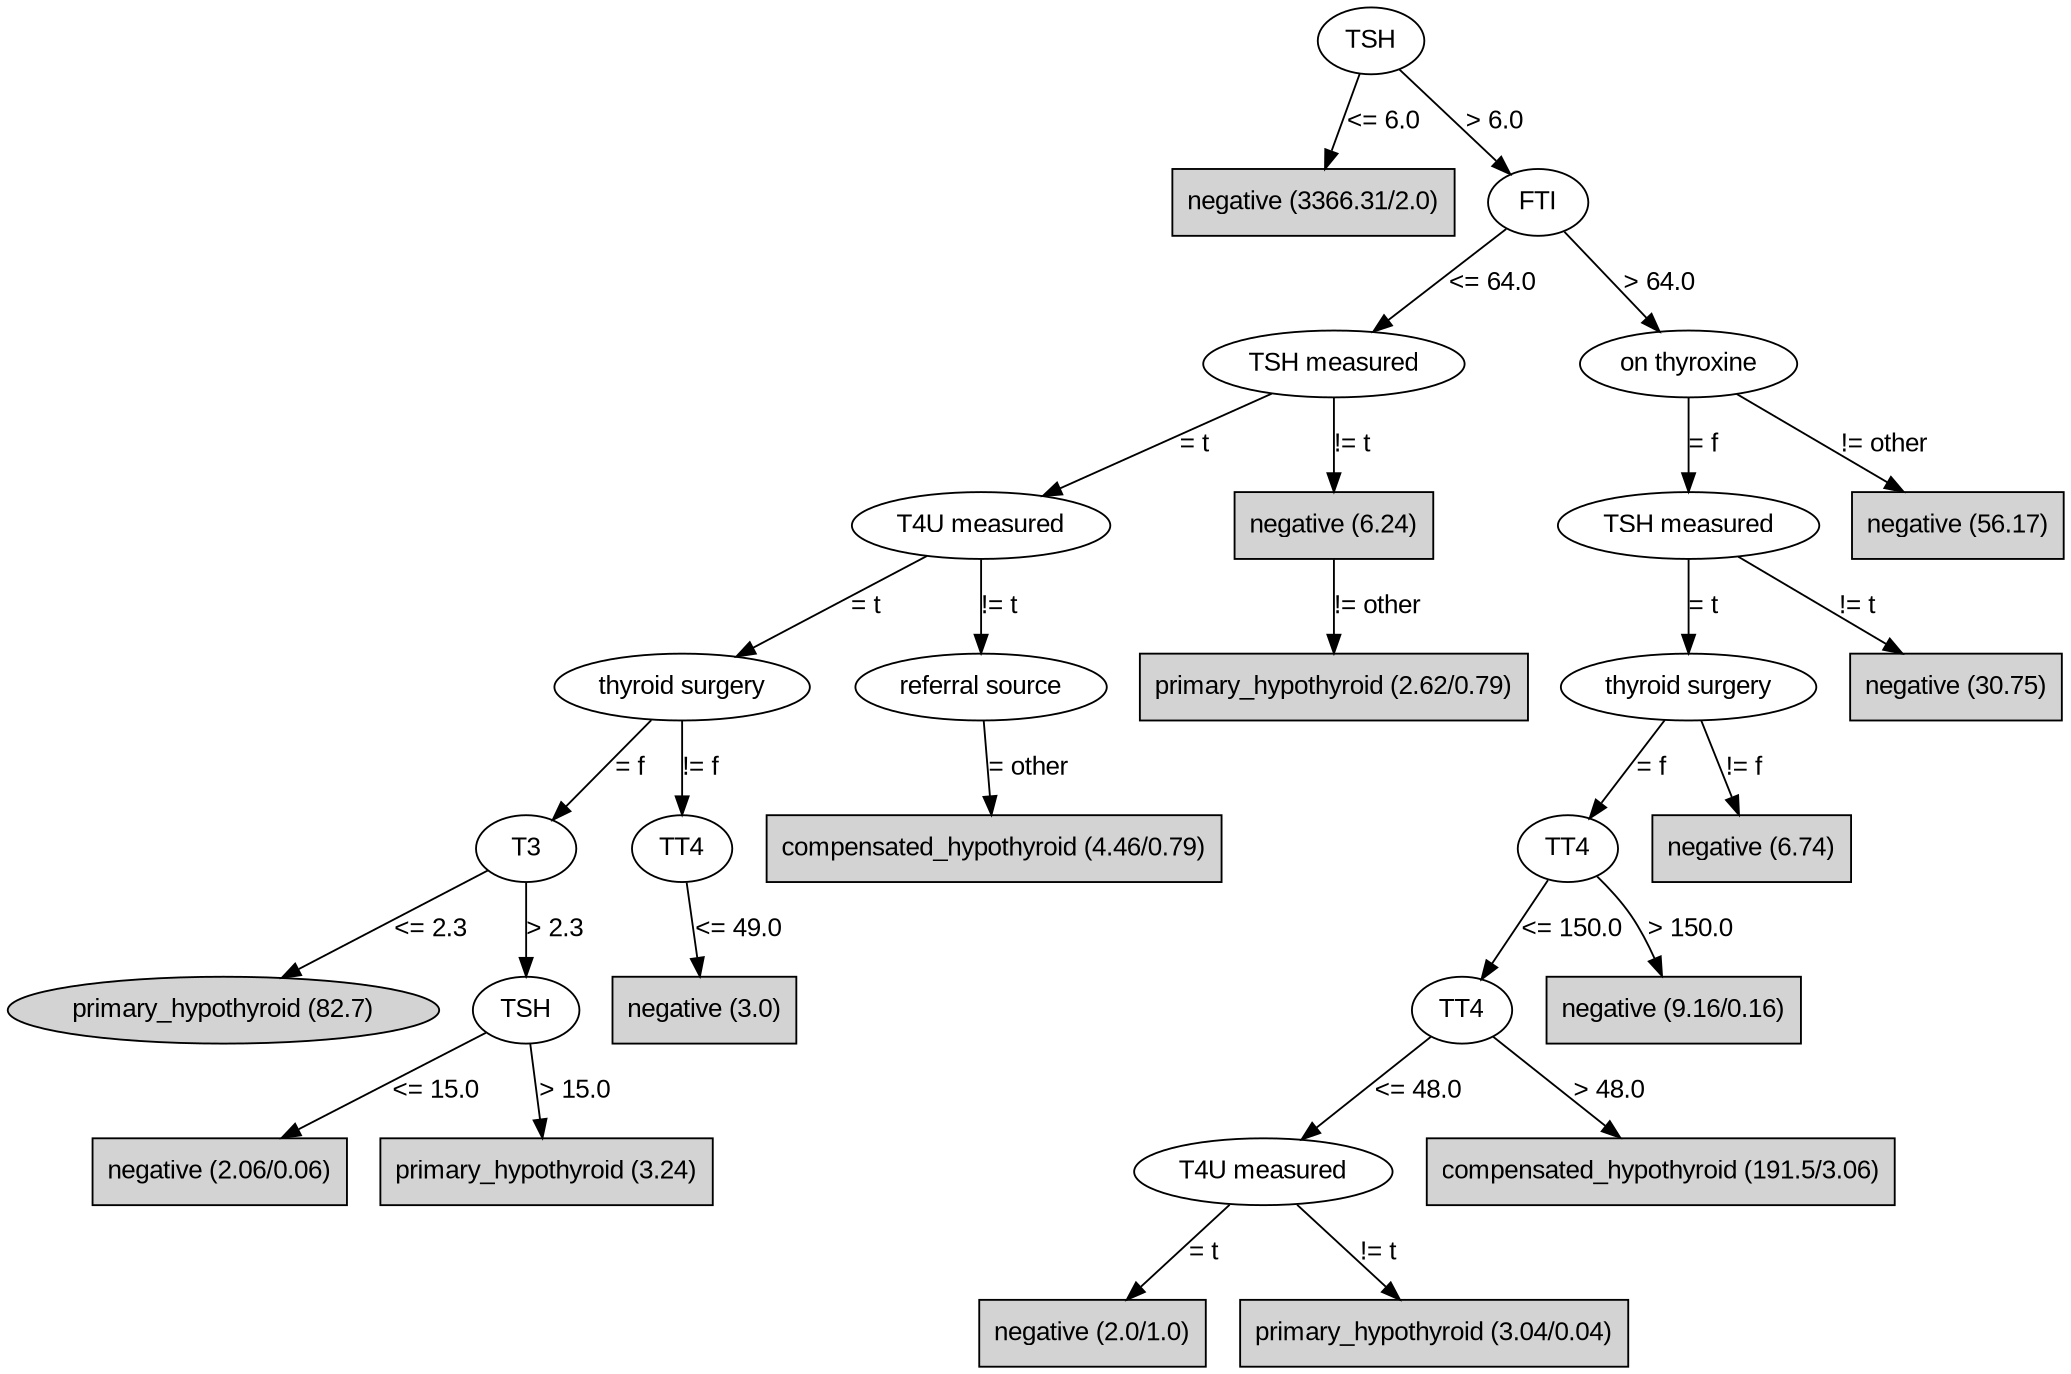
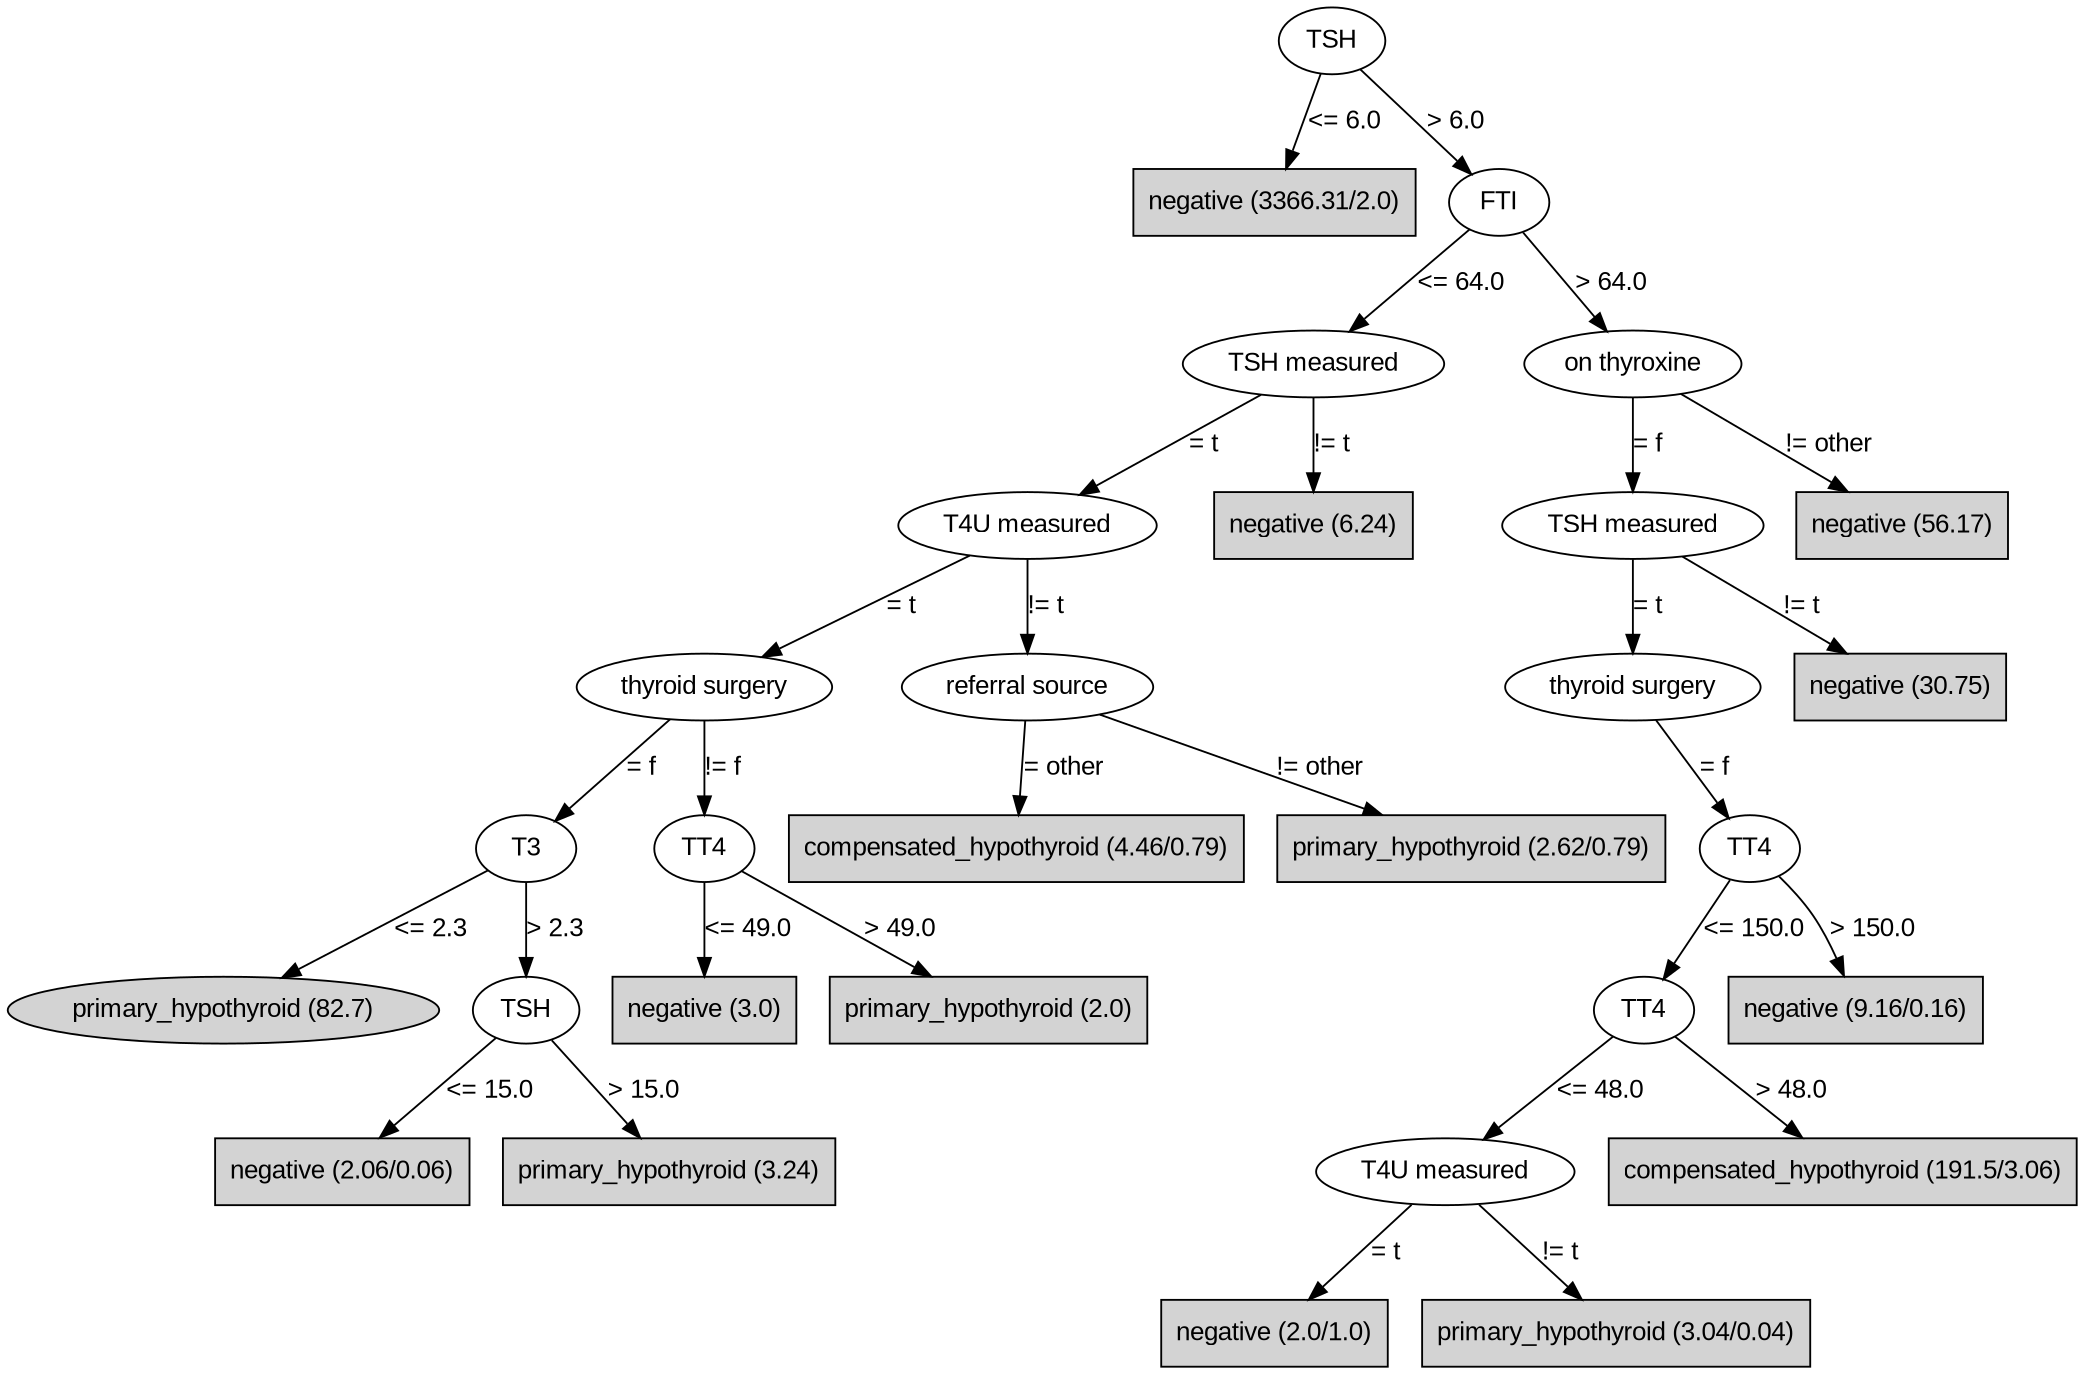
(1334, 597) -> (1232, 762)
(1752, 849) -> none
none -> (989, 1010)
